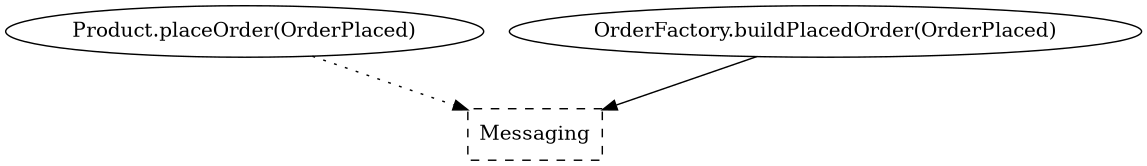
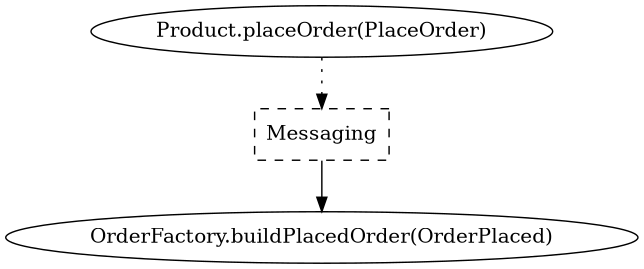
(245, 31) -> (322, 31)
(687, 81) -> (322, 179)
